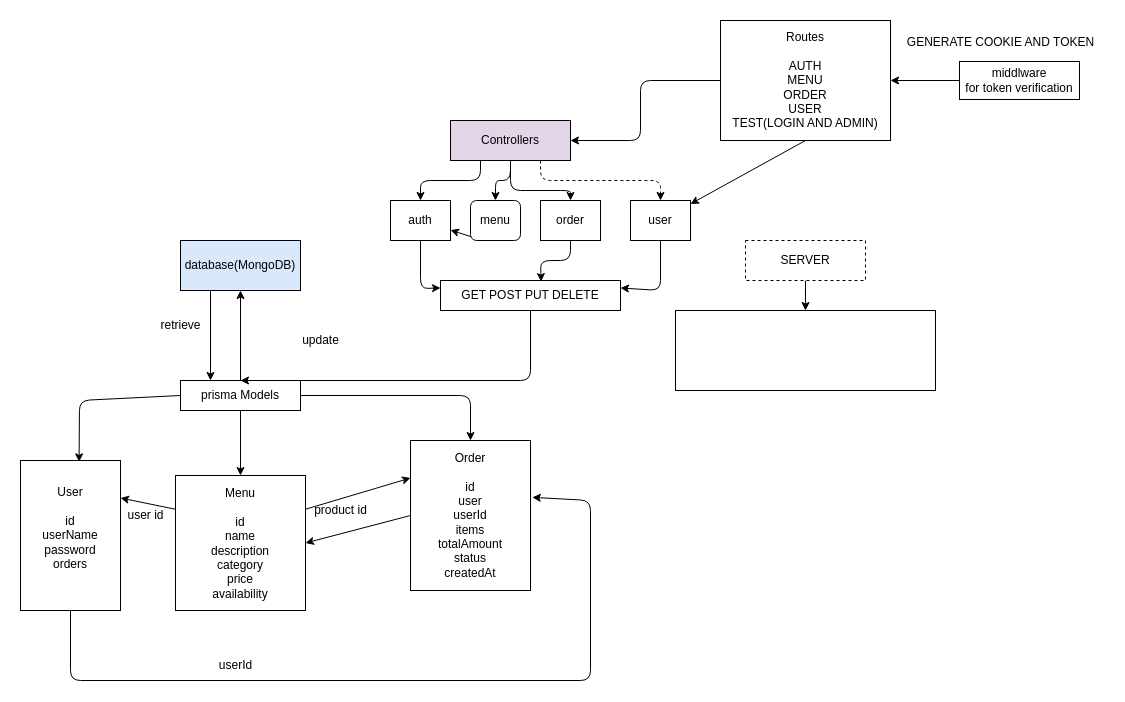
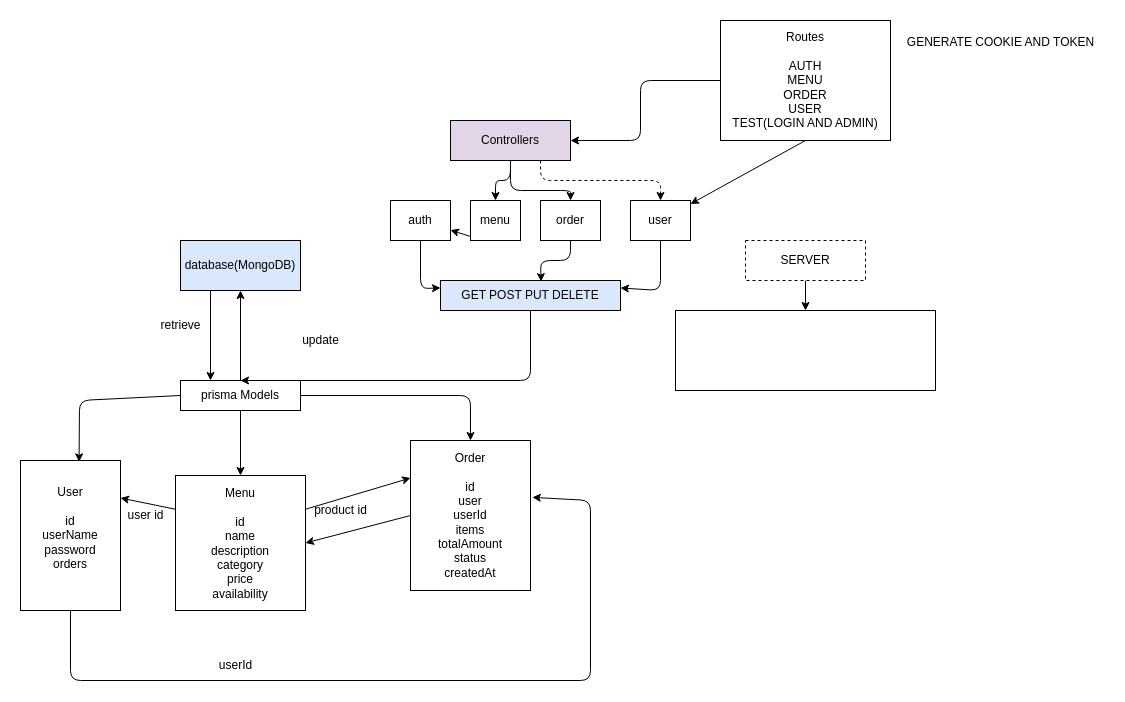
(928, 81) -> none
(1020, 81) -> none
(453, 181) -> none
(496, 221) -> (496, 221)
(531, 296) -> (531, 296)
